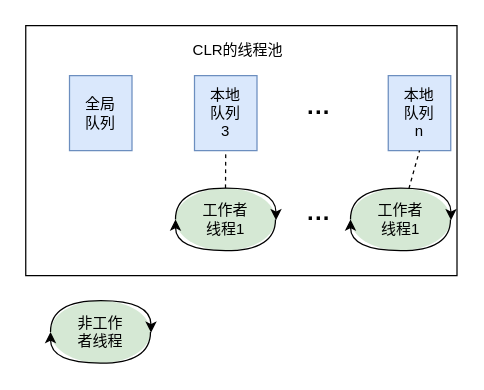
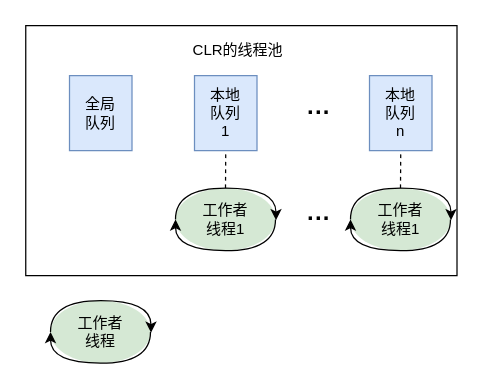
(226, 113) -> (226, 113)
(419, 113) -> (401, 113)
(101, 332) -> (101, 332)
